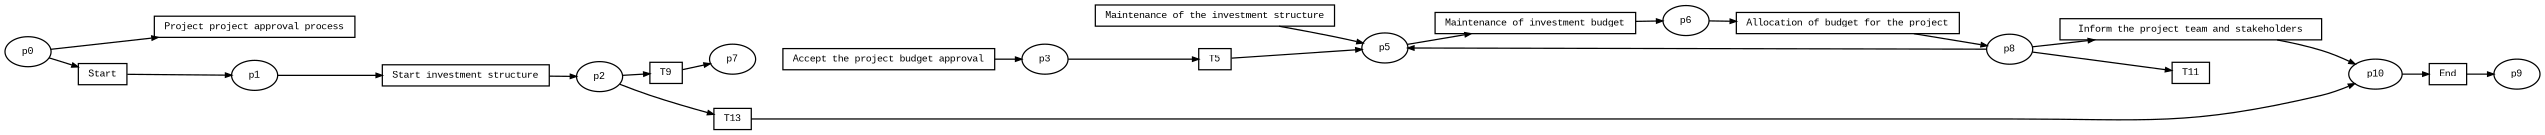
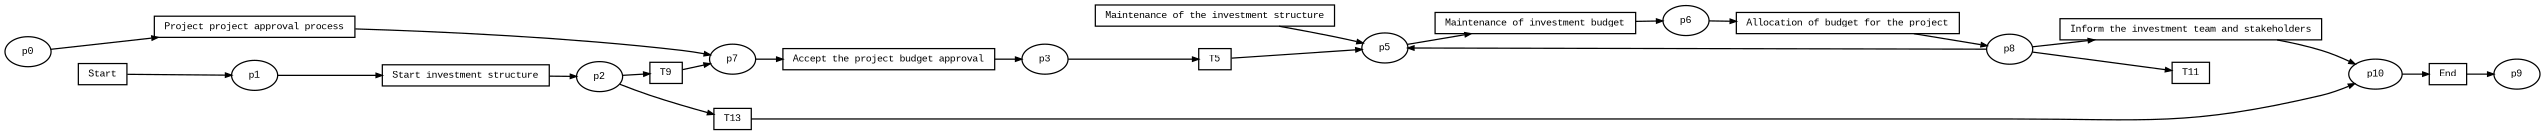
(2191, 29) -> (2191, 29)
none -> (530, 37)
none -> (766, 59)
(60, 61) -> none
